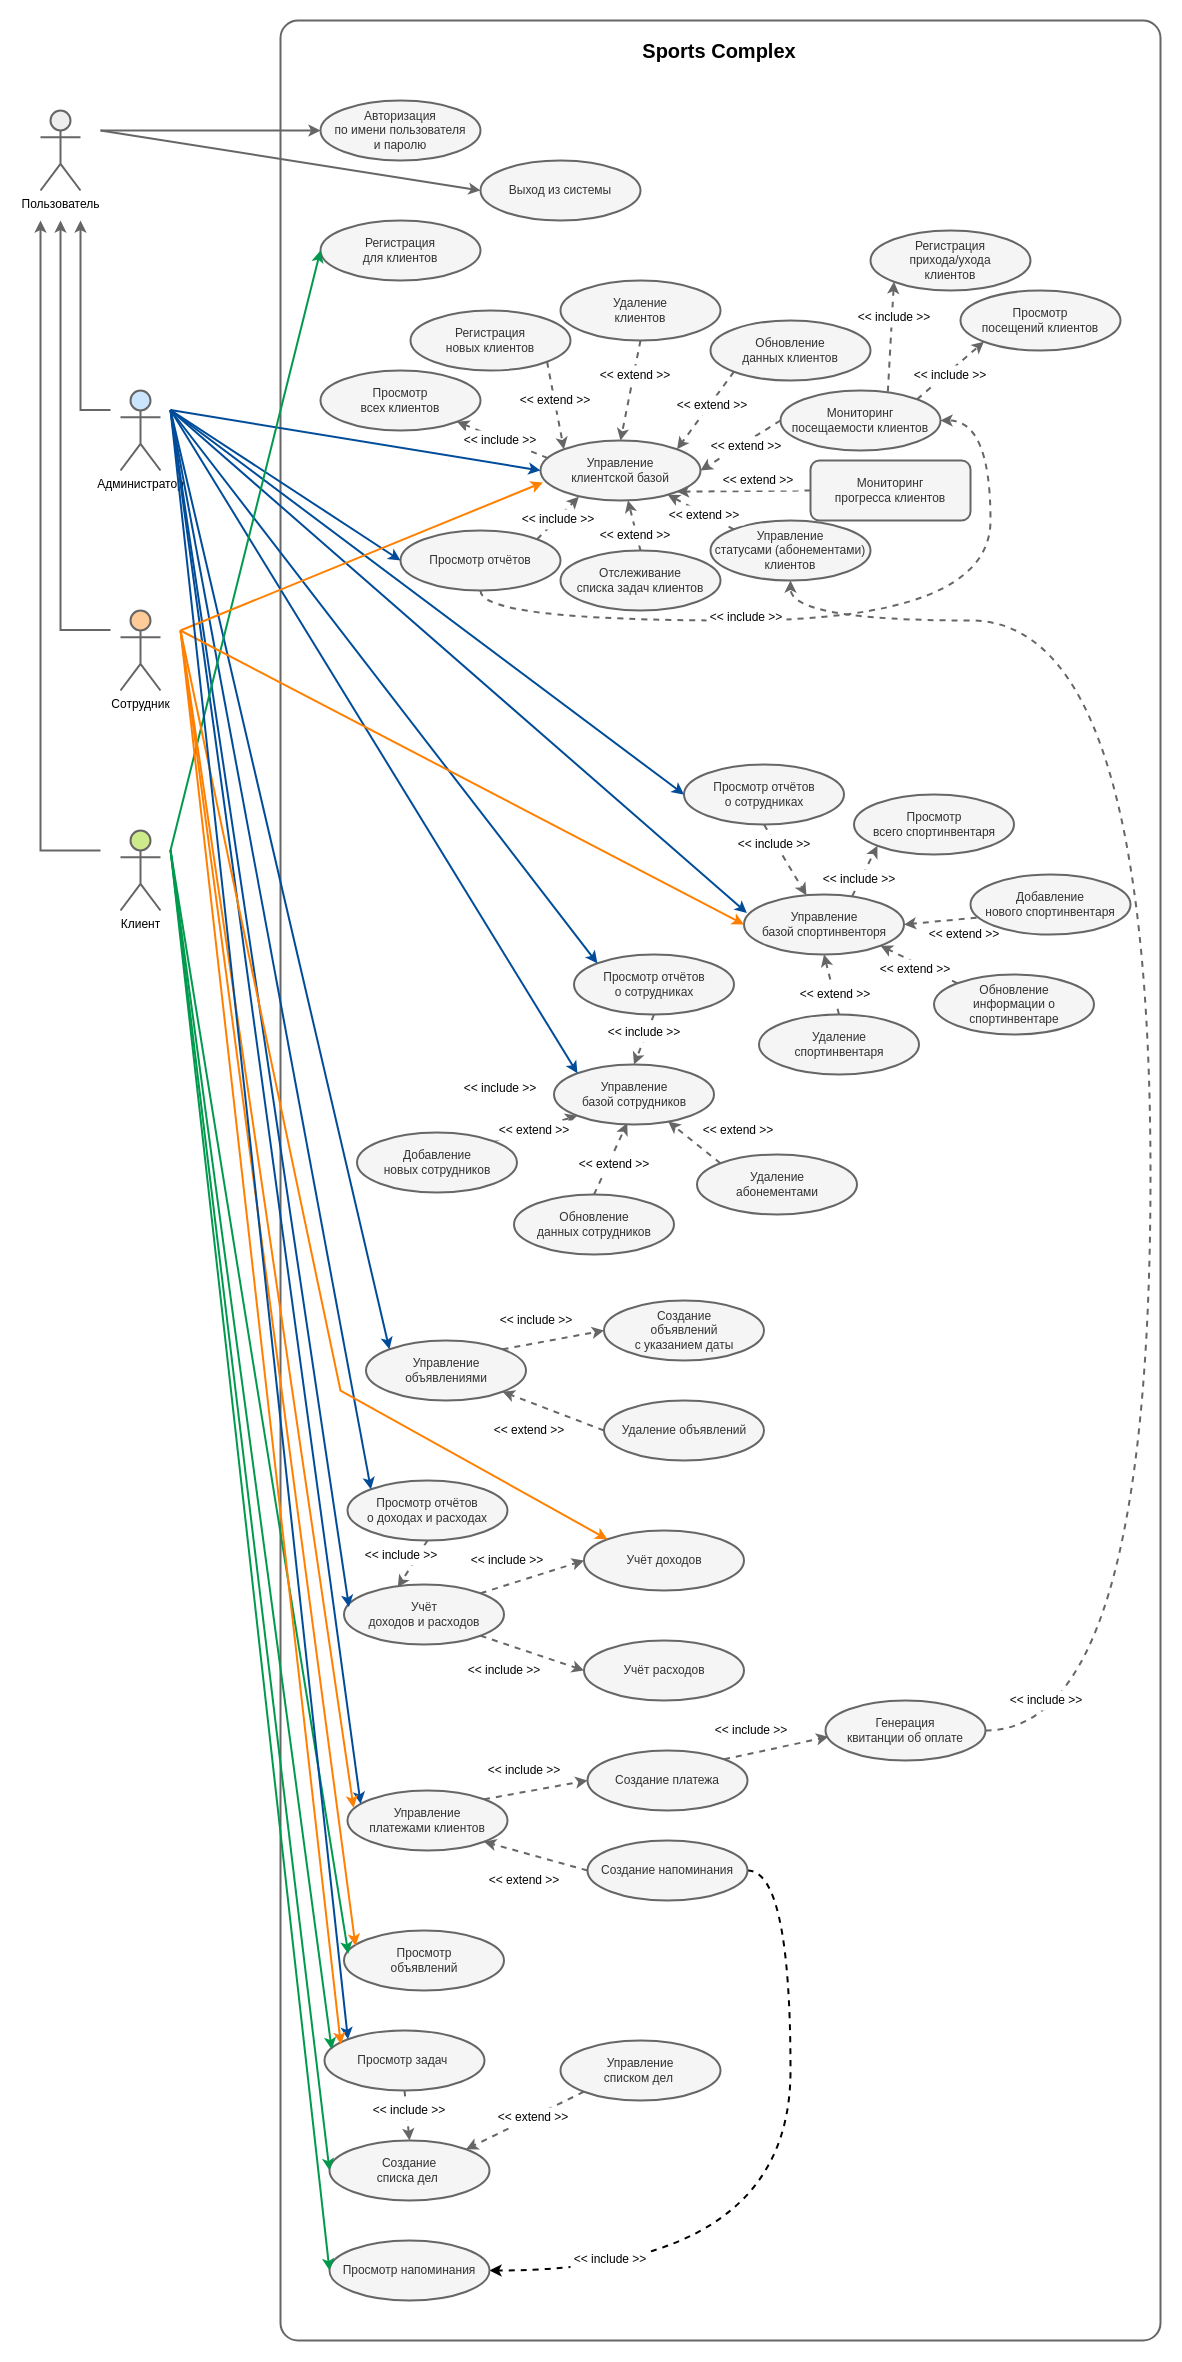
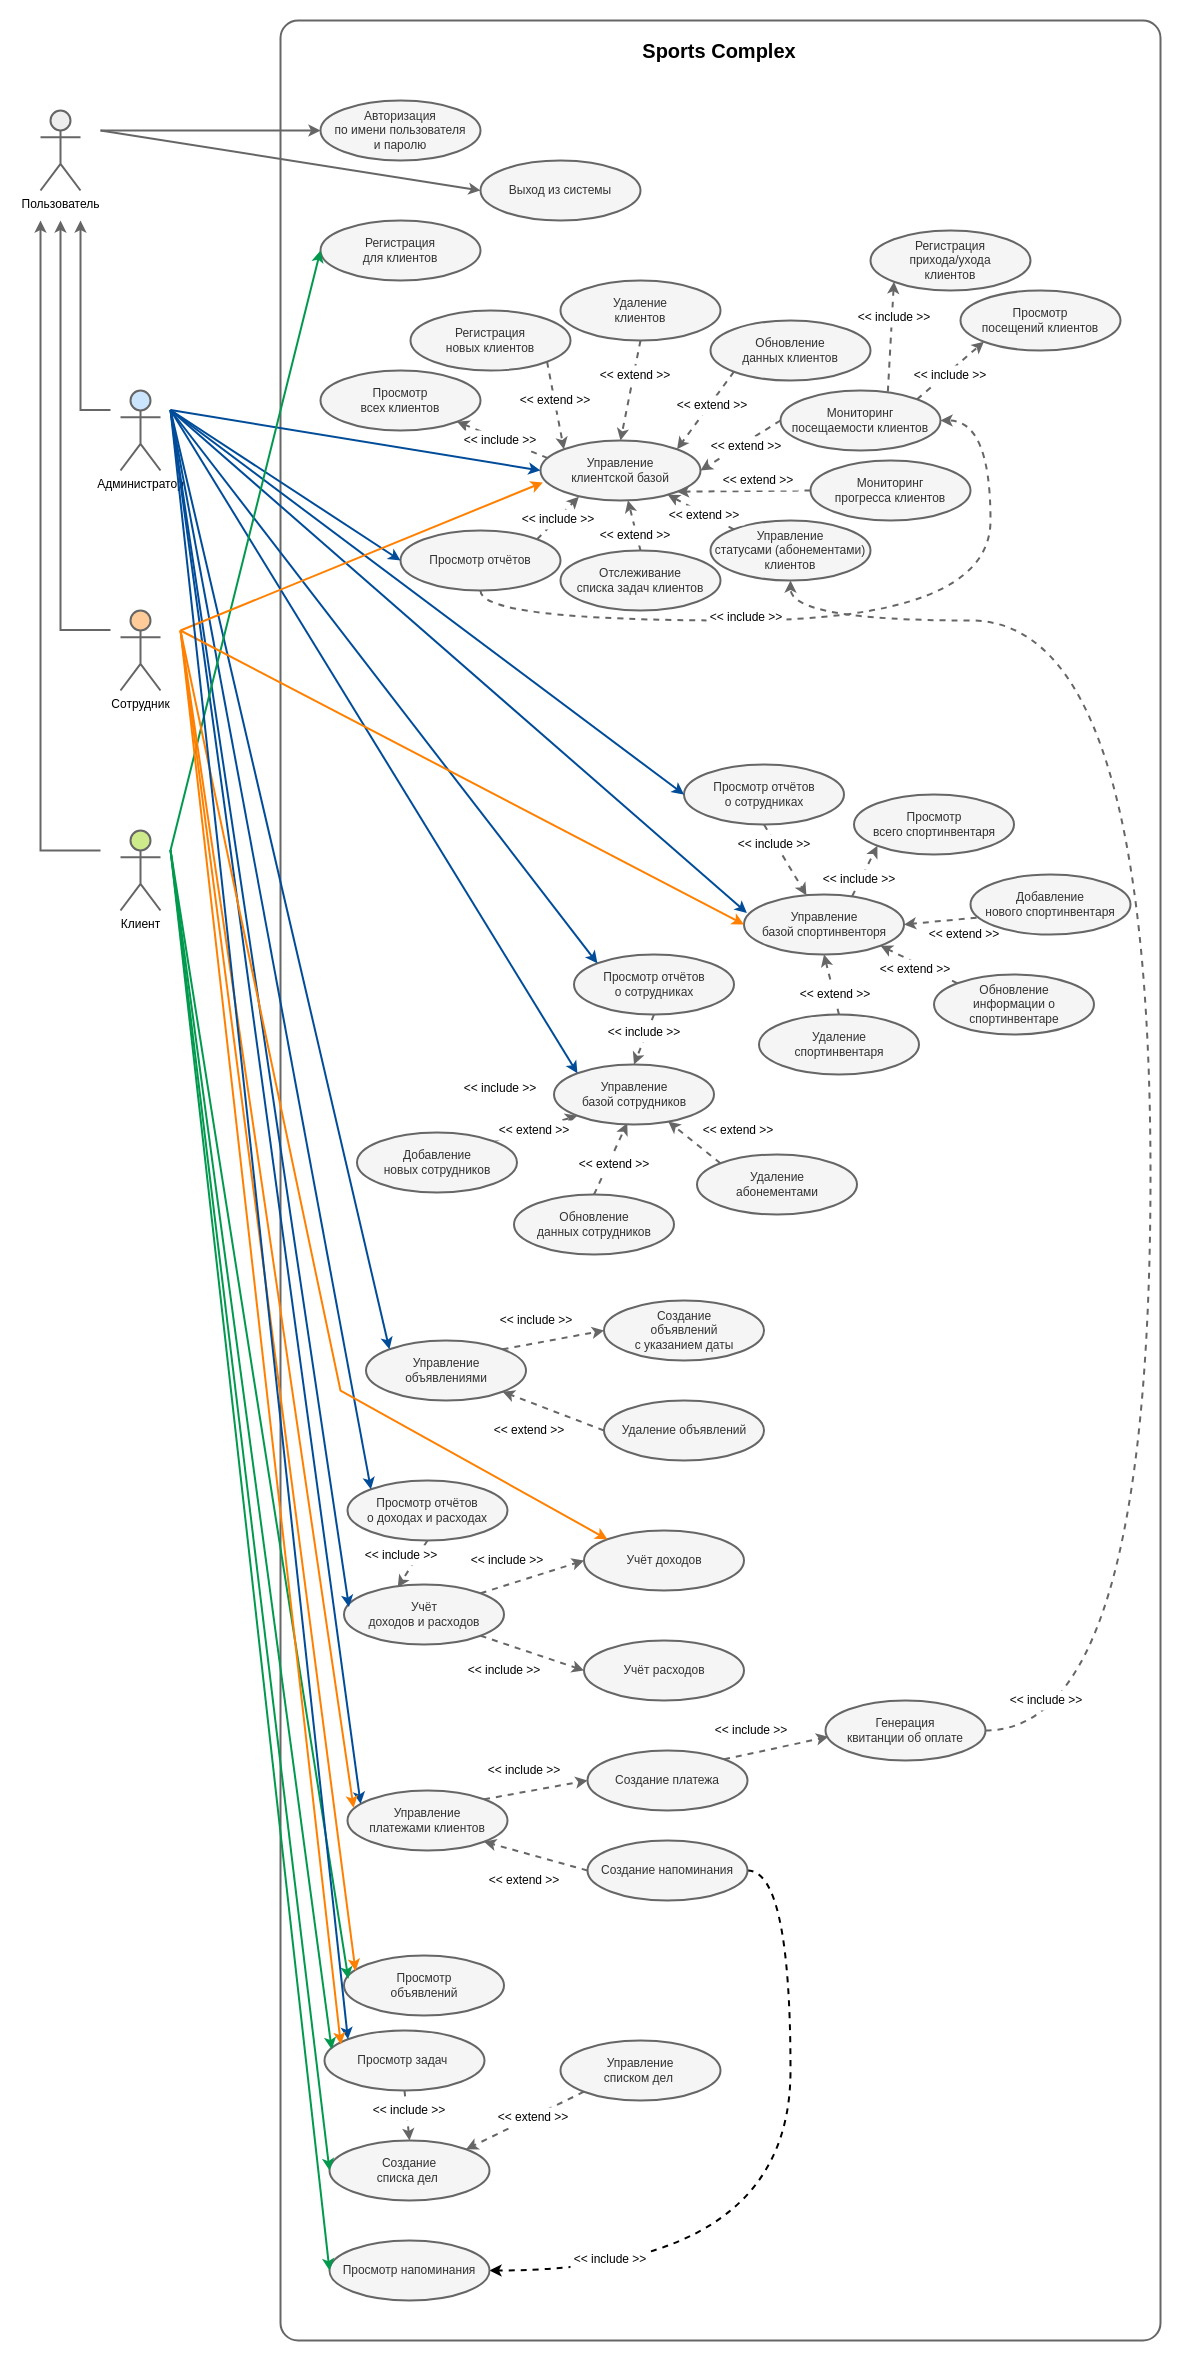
(891, 491) -> (891, 491)
(424, 1961) -> (424, 1986)
